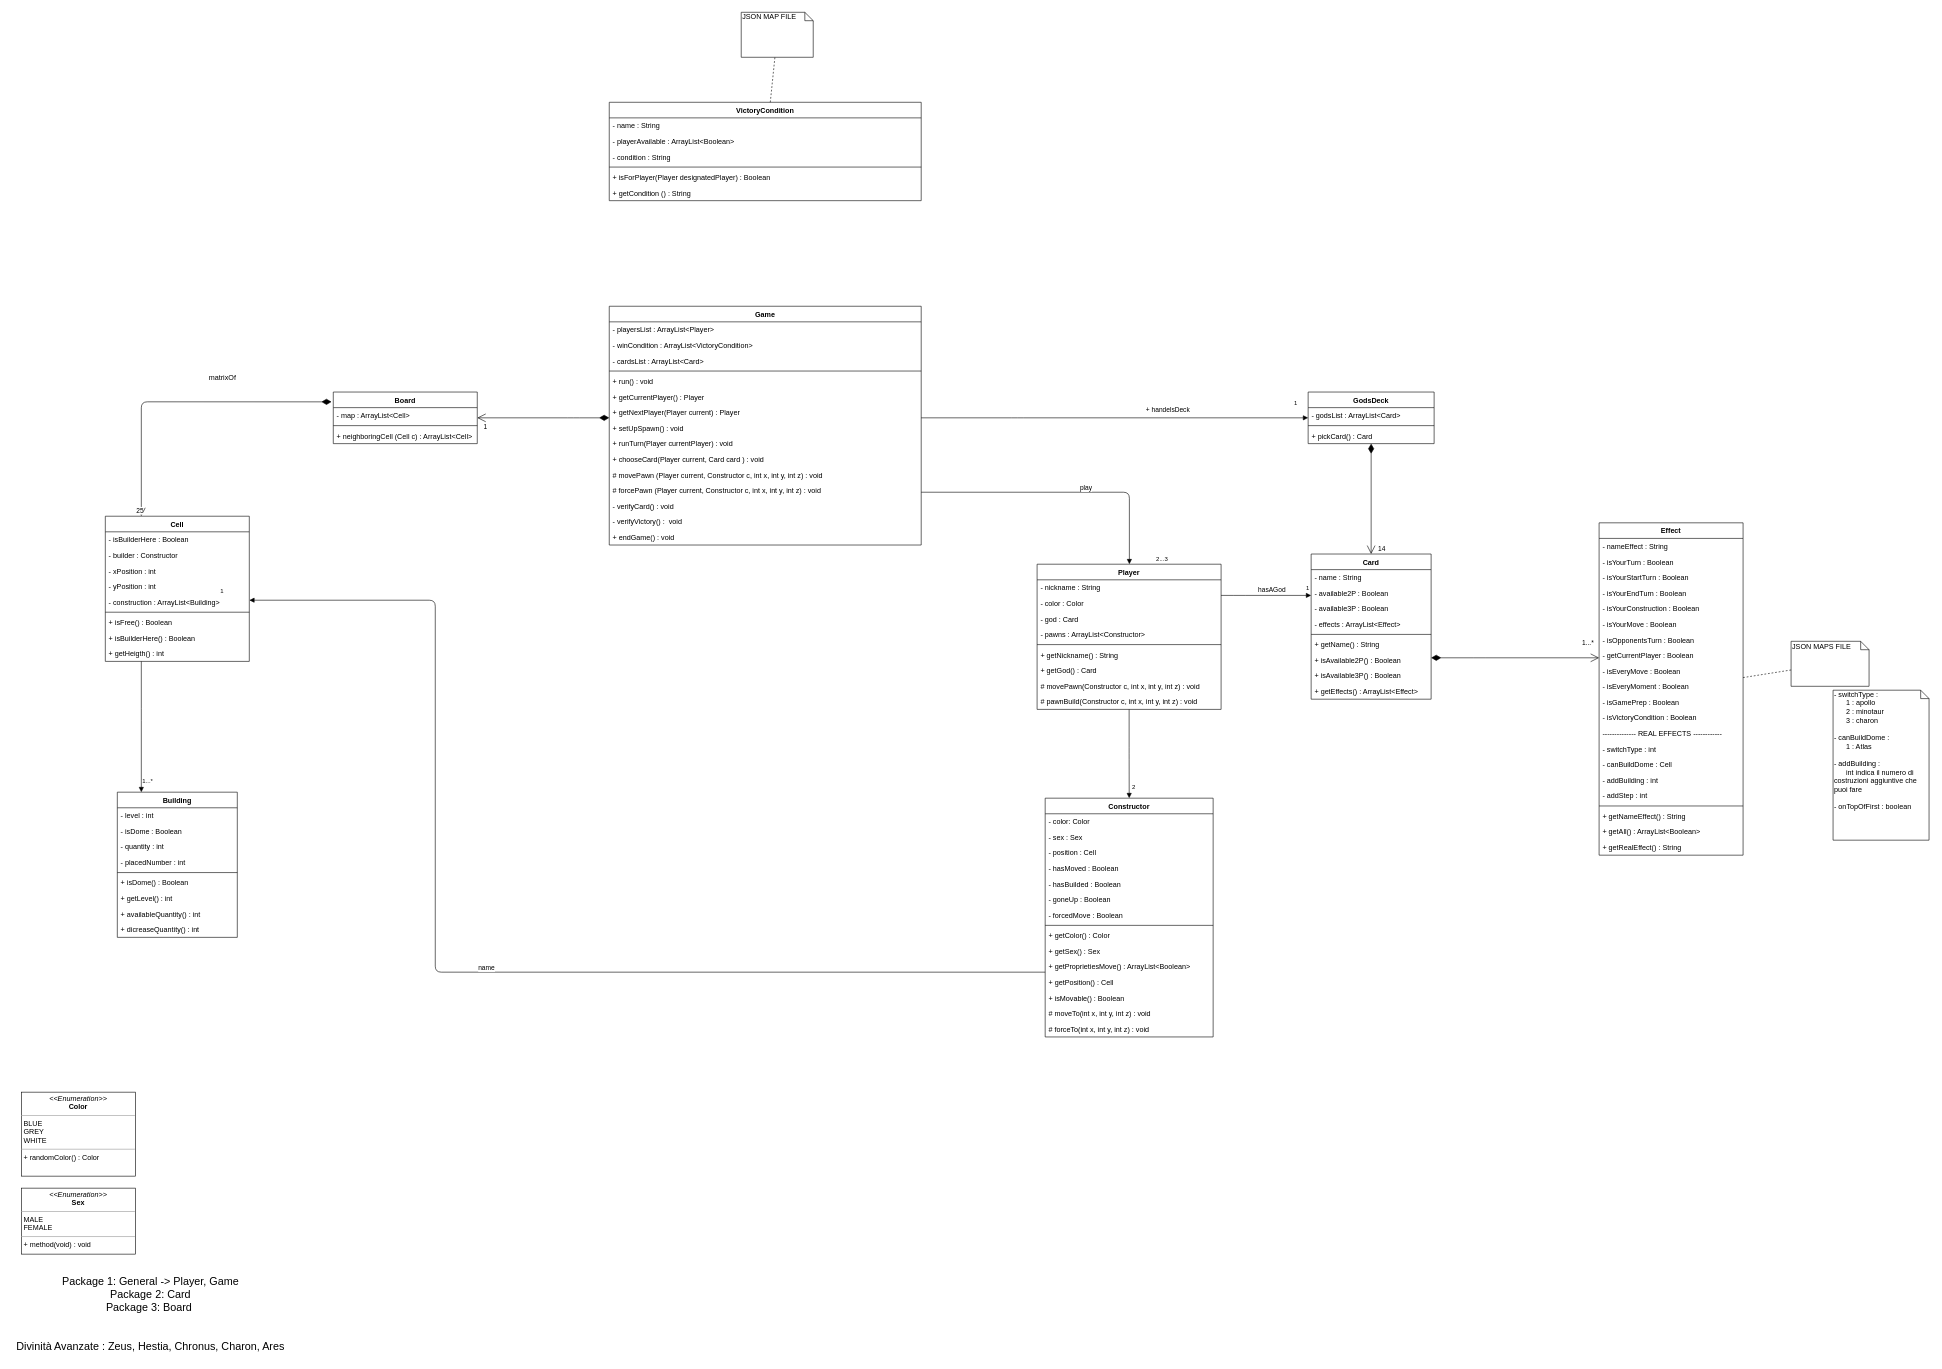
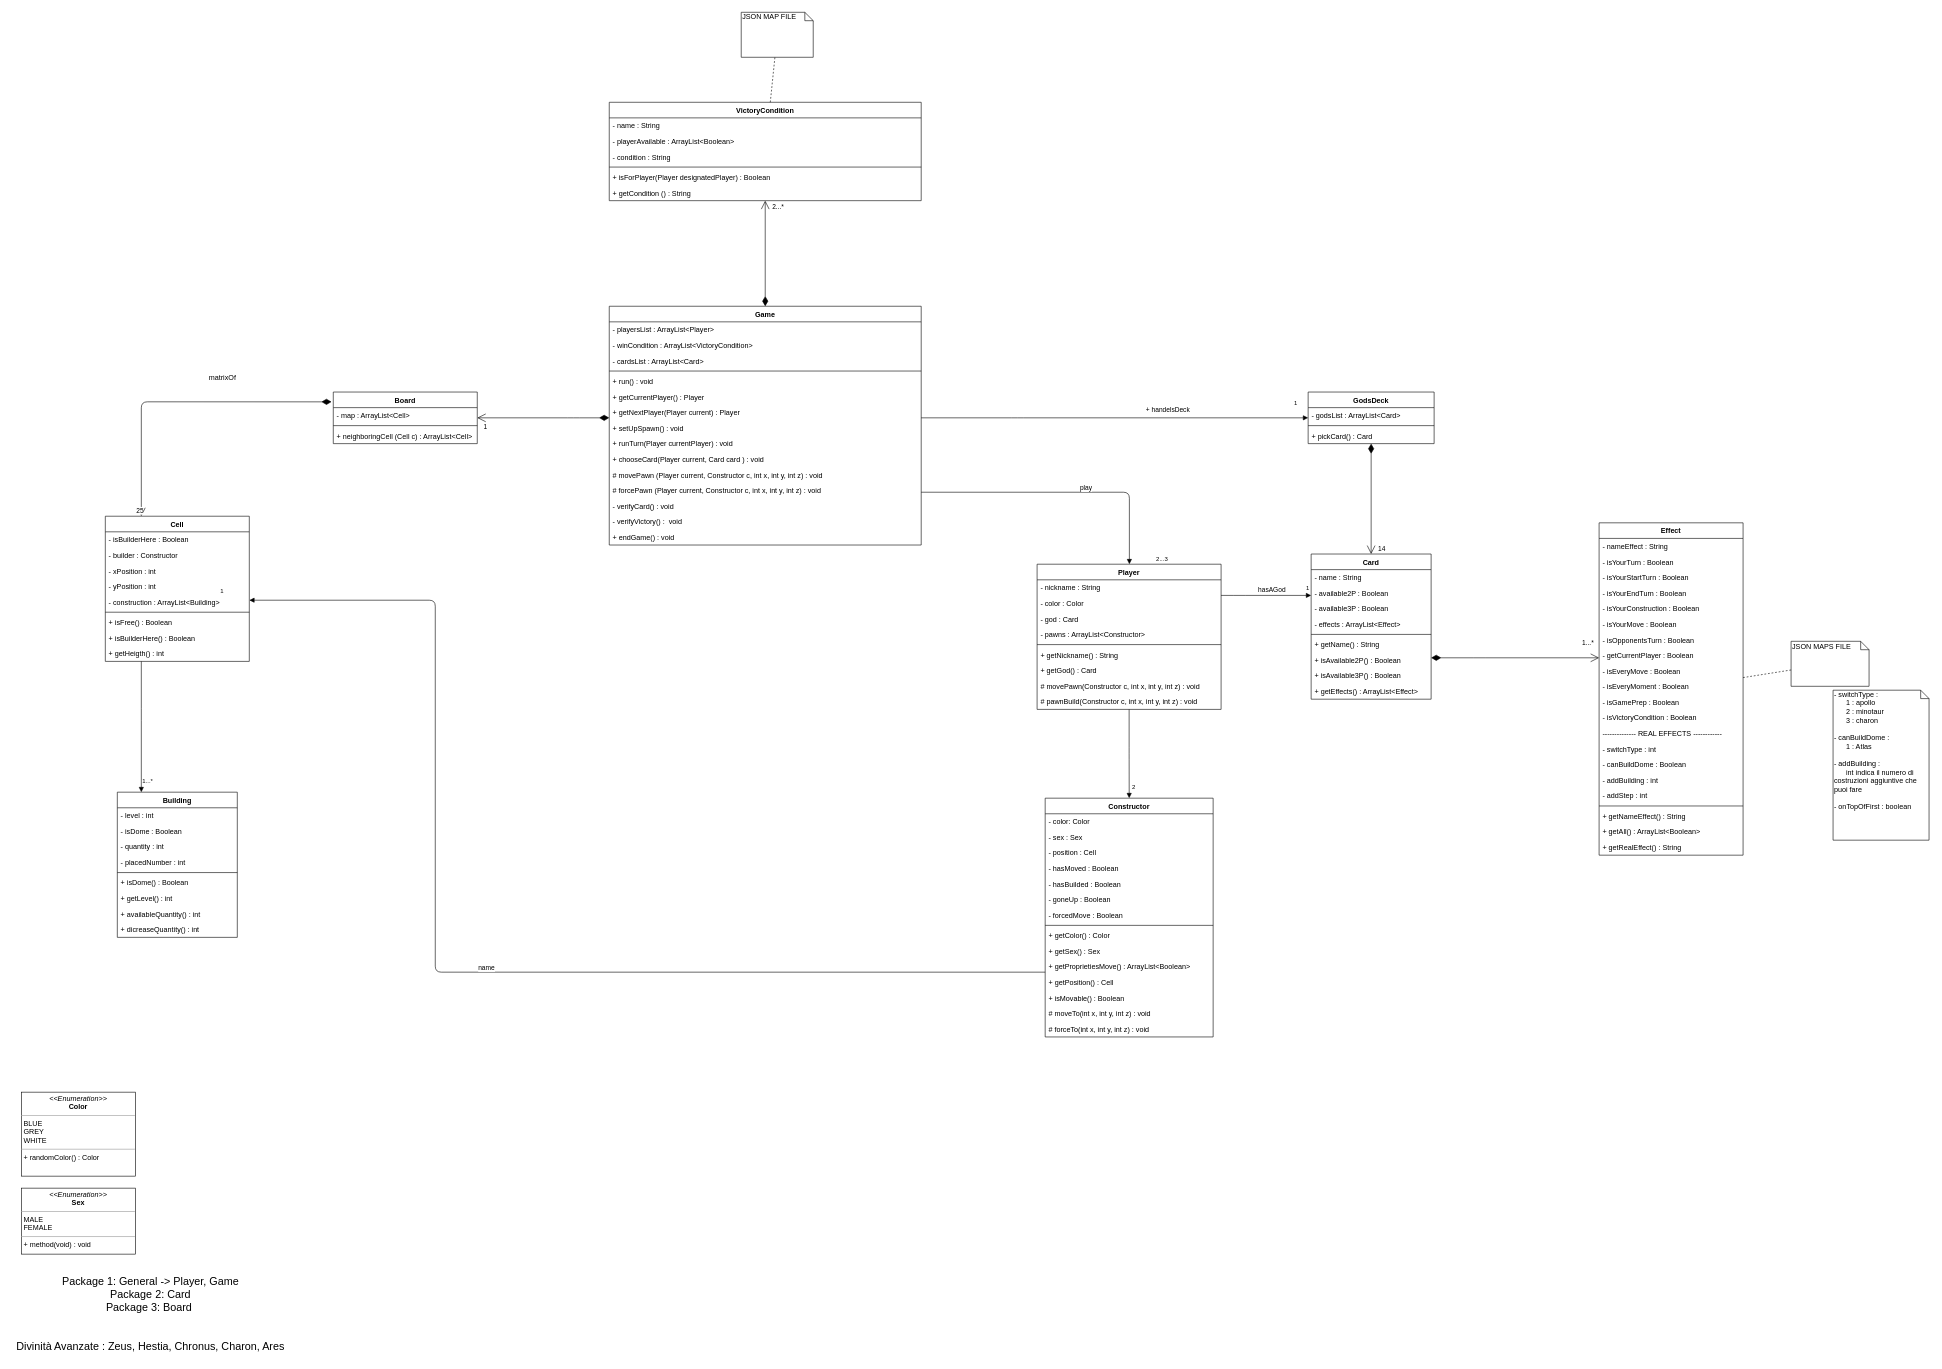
none -> (765, 204)
(1637, 765) -> (1644, 765)
